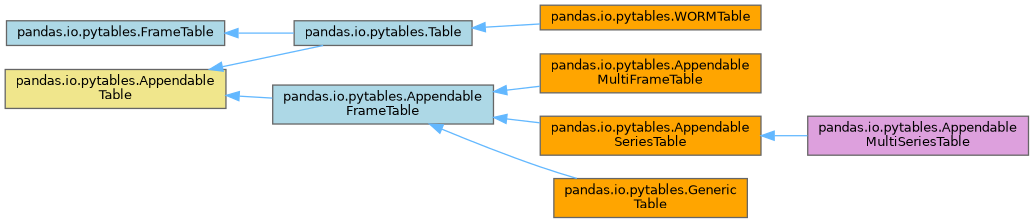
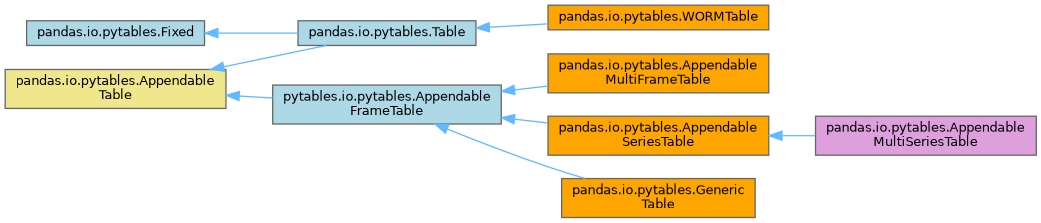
(116, 33) -> (116, 33)
(383, 105) -> (387, 105)
